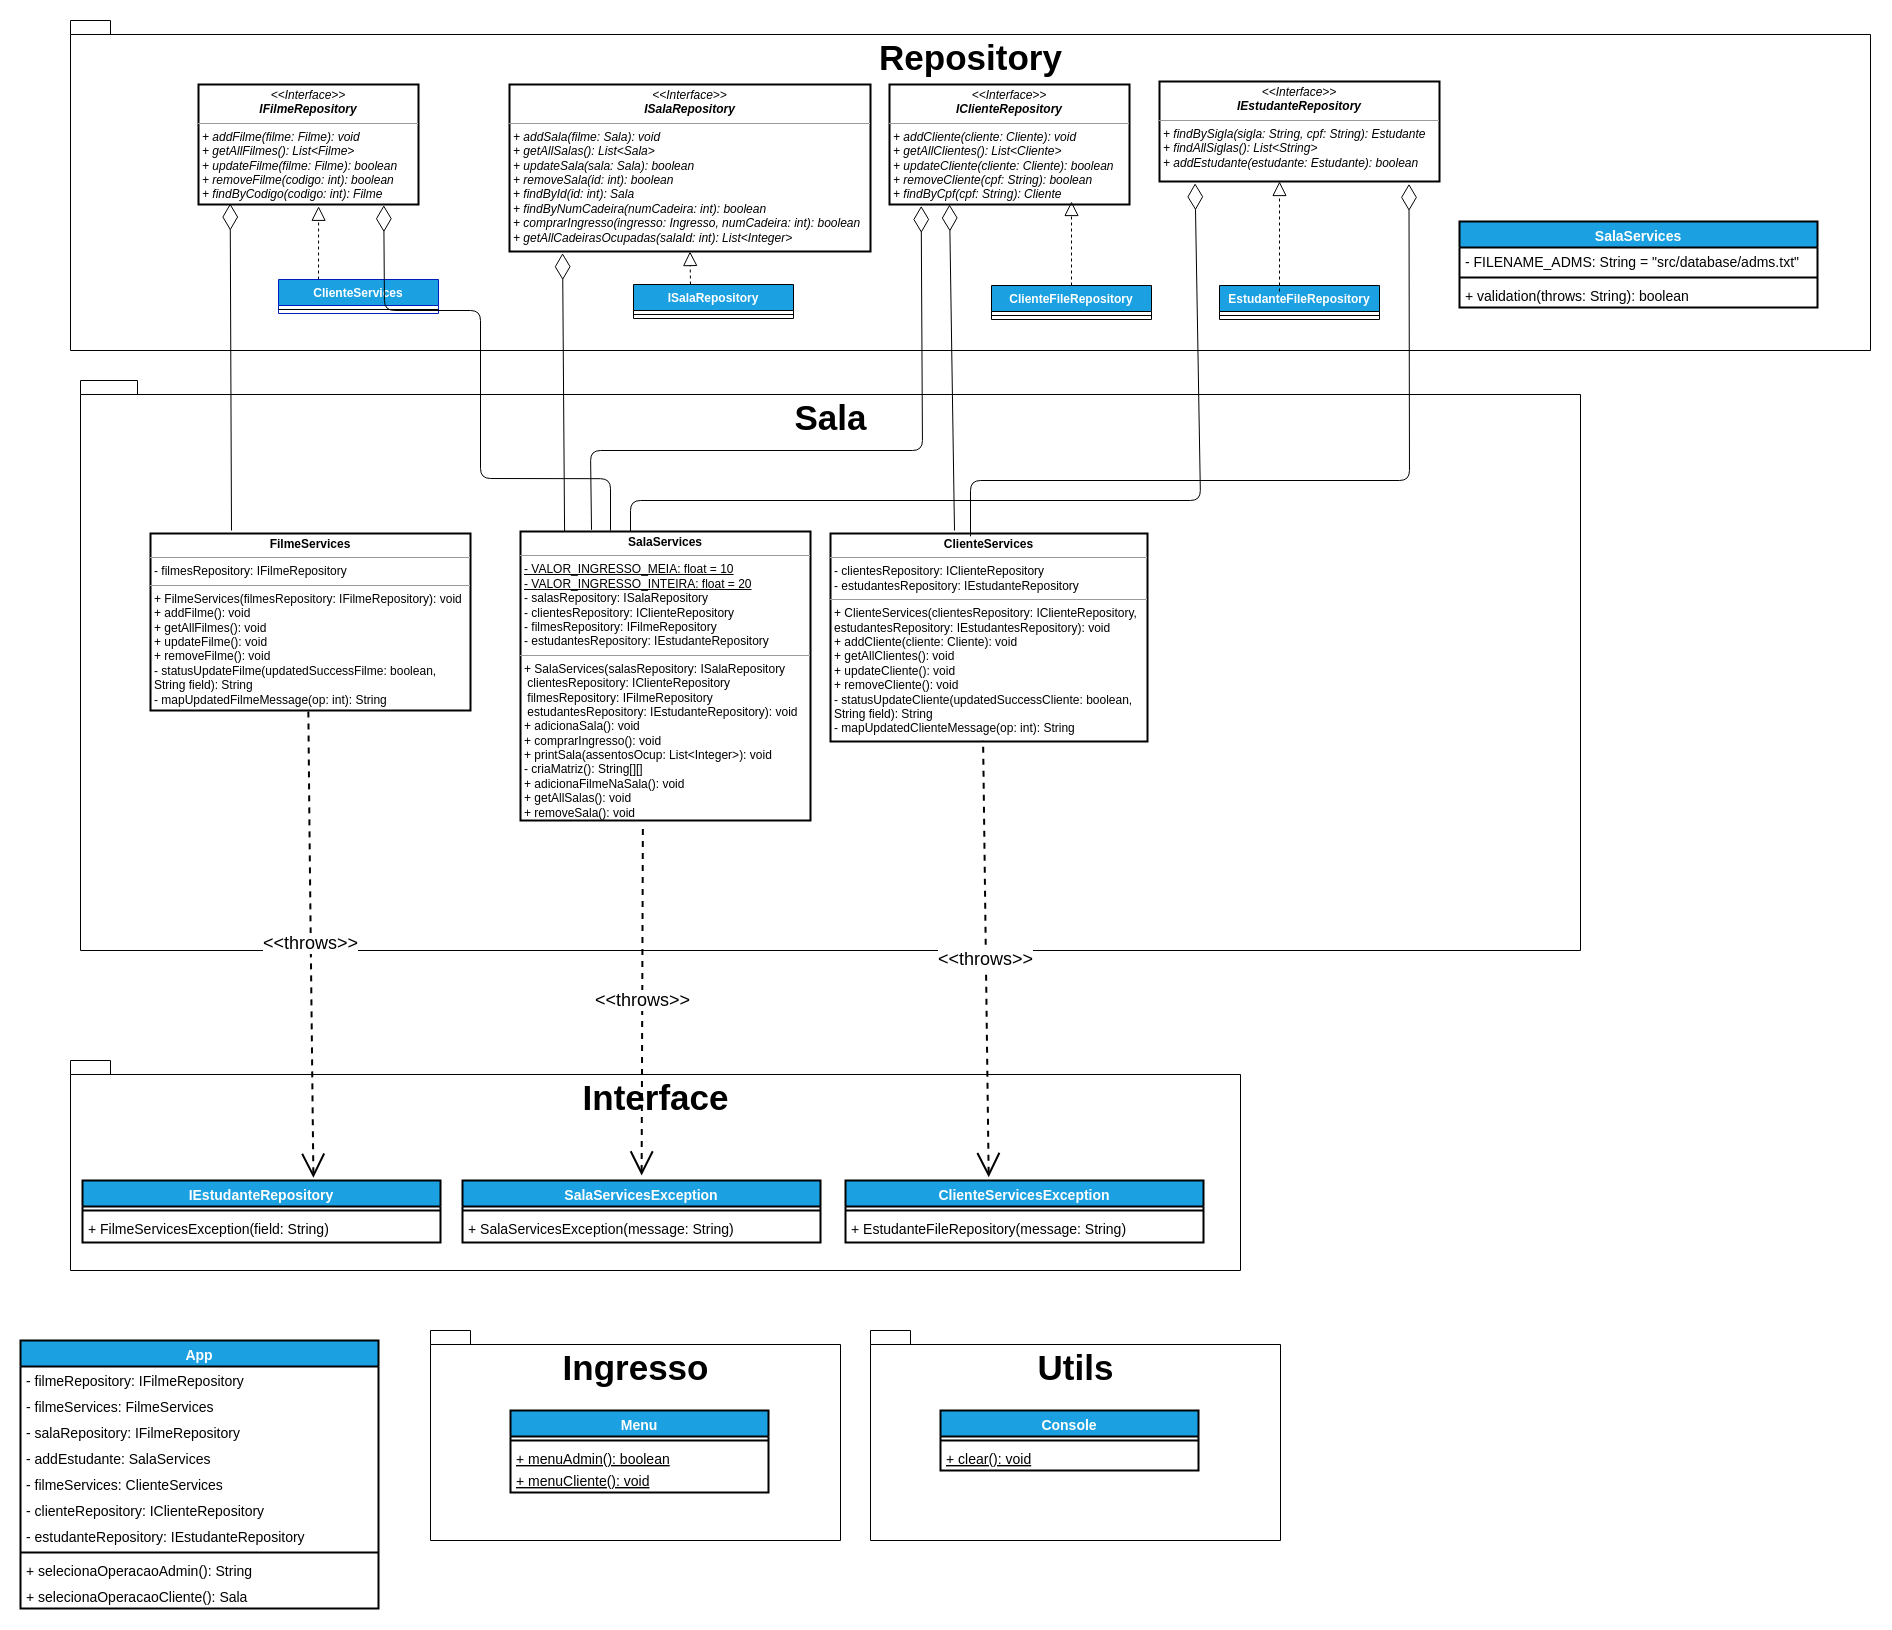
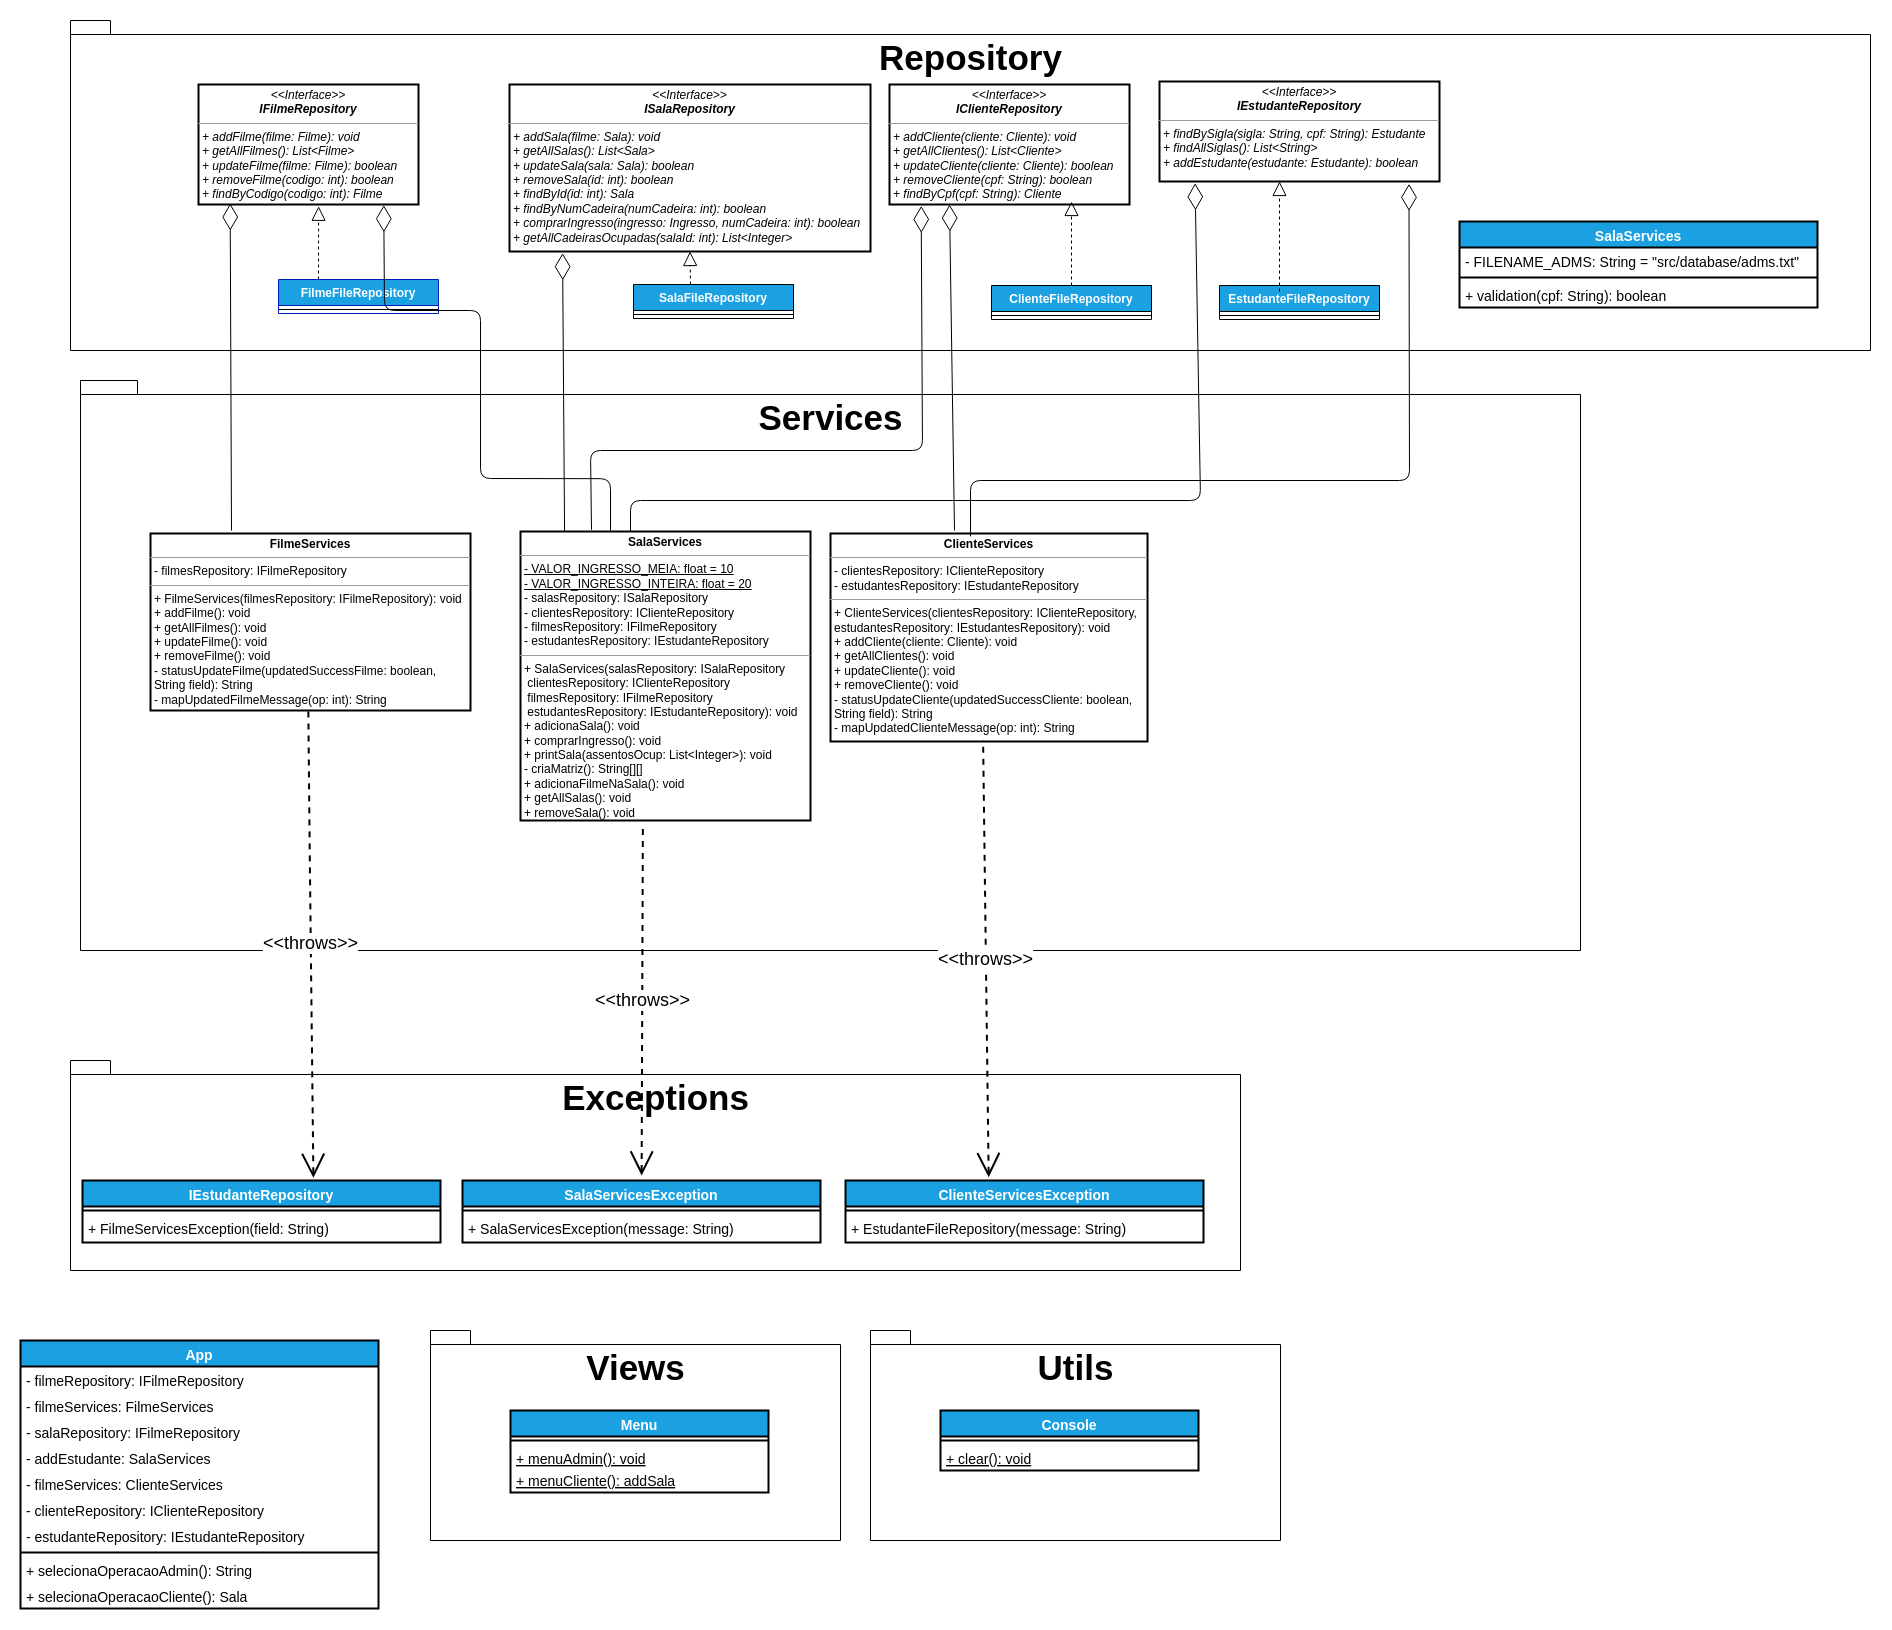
(358, 293) -> (358, 293)
(1592, 296) -> (1580, 296)
(713, 298) -> (713, 298)
(831, 419) -> (831, 419)
(656, 1099) -> (656, 1099)
(636, 1369) -> (636, 1369)
(593, 1459) -> (581, 1459)
(587, 1481) -> (599, 1481)
